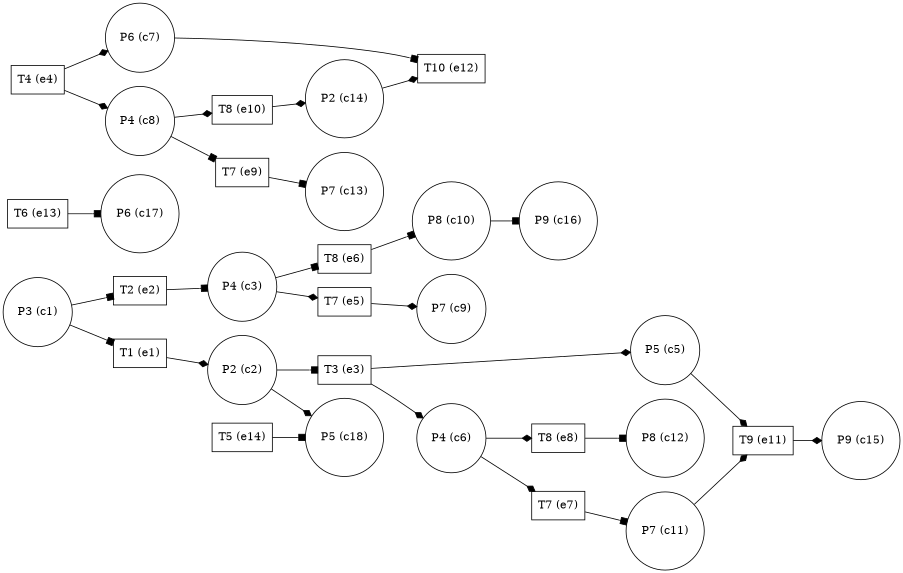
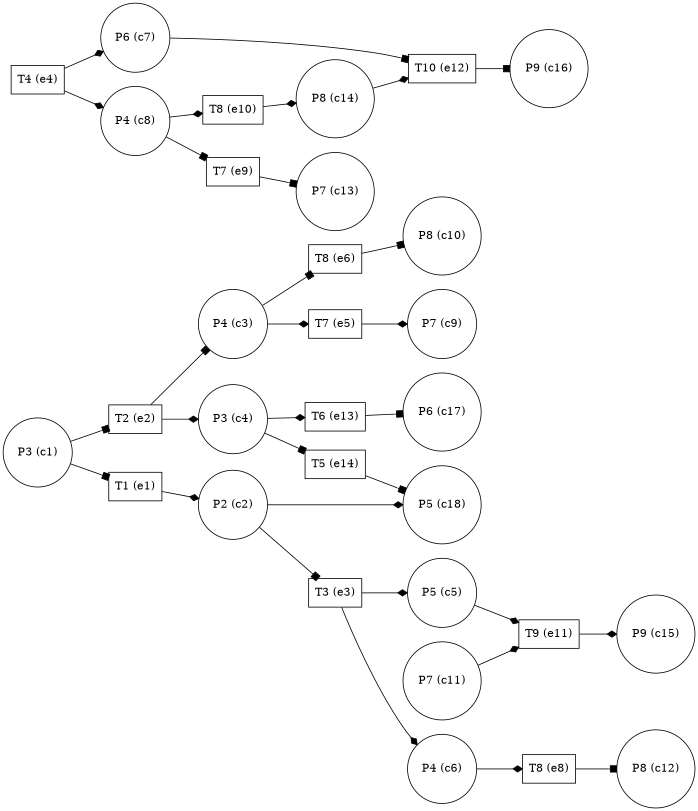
(344, 99) -> (335, 99)
(501, 221) -> (489, 69)
none -> (233, 419)
(558, 506) -> none
